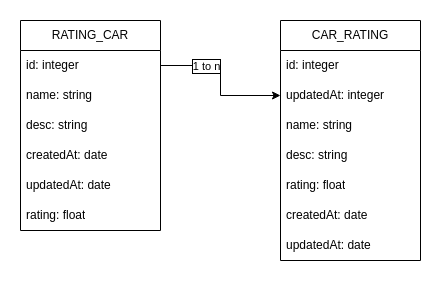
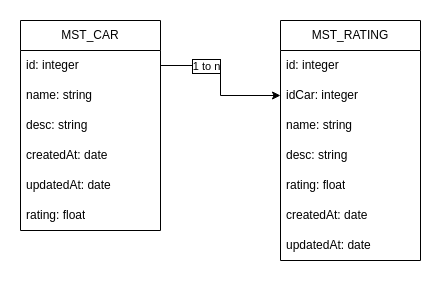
(91, 36) -> (91, 36)
(351, 36) -> (351, 36)
(342, 96) -> (327, 96)
